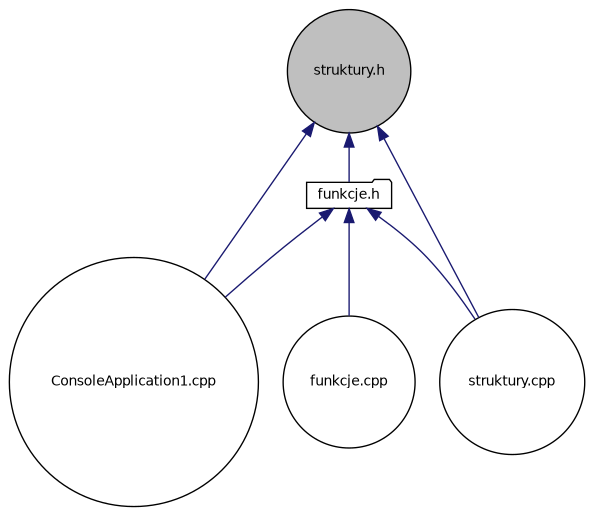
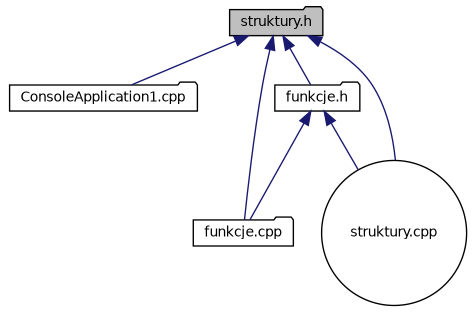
(349, 71) -> (276, 23)
none -> (255, 134)
(273, 256) -> none
(134, 382) -> (103, 98)
(349, 382) -> (243, 233)
